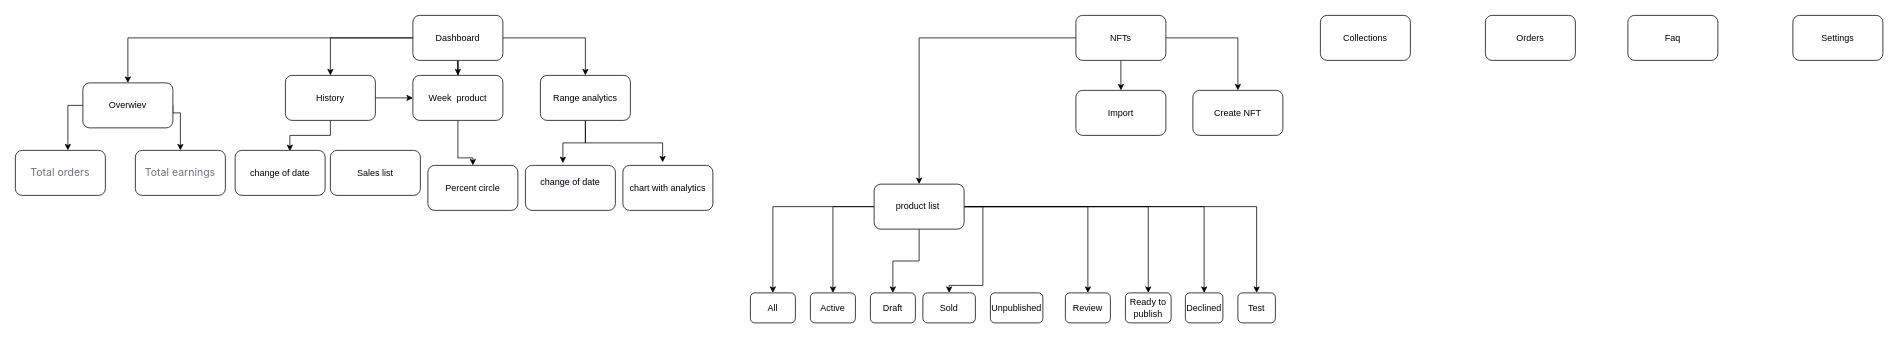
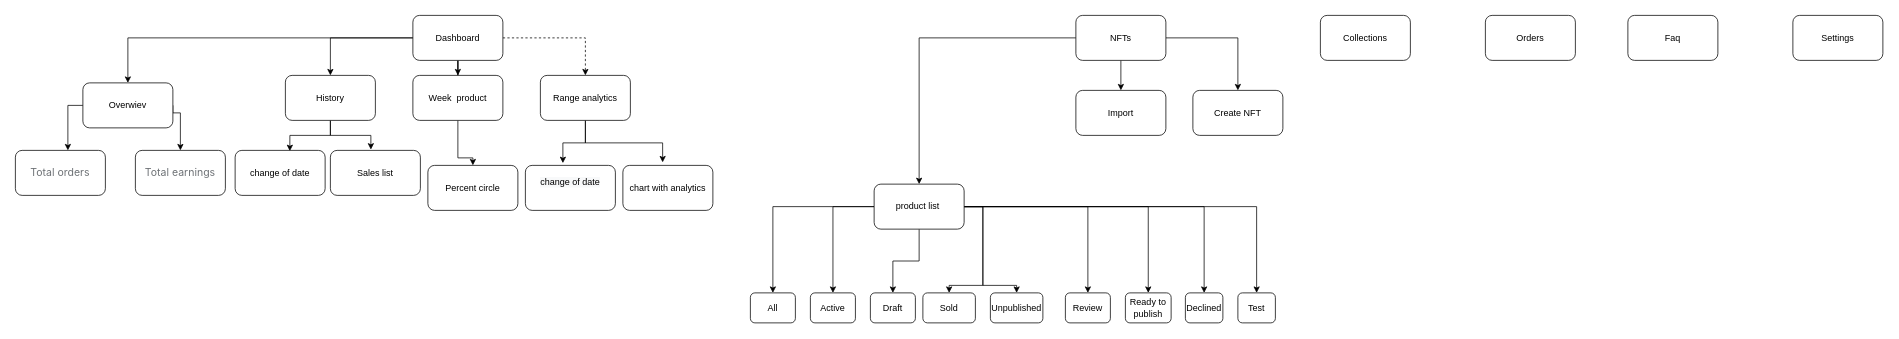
(559, 38) -> (559, 38)
(406, 98) -> (356, 135)
none -> (1001, 285)
